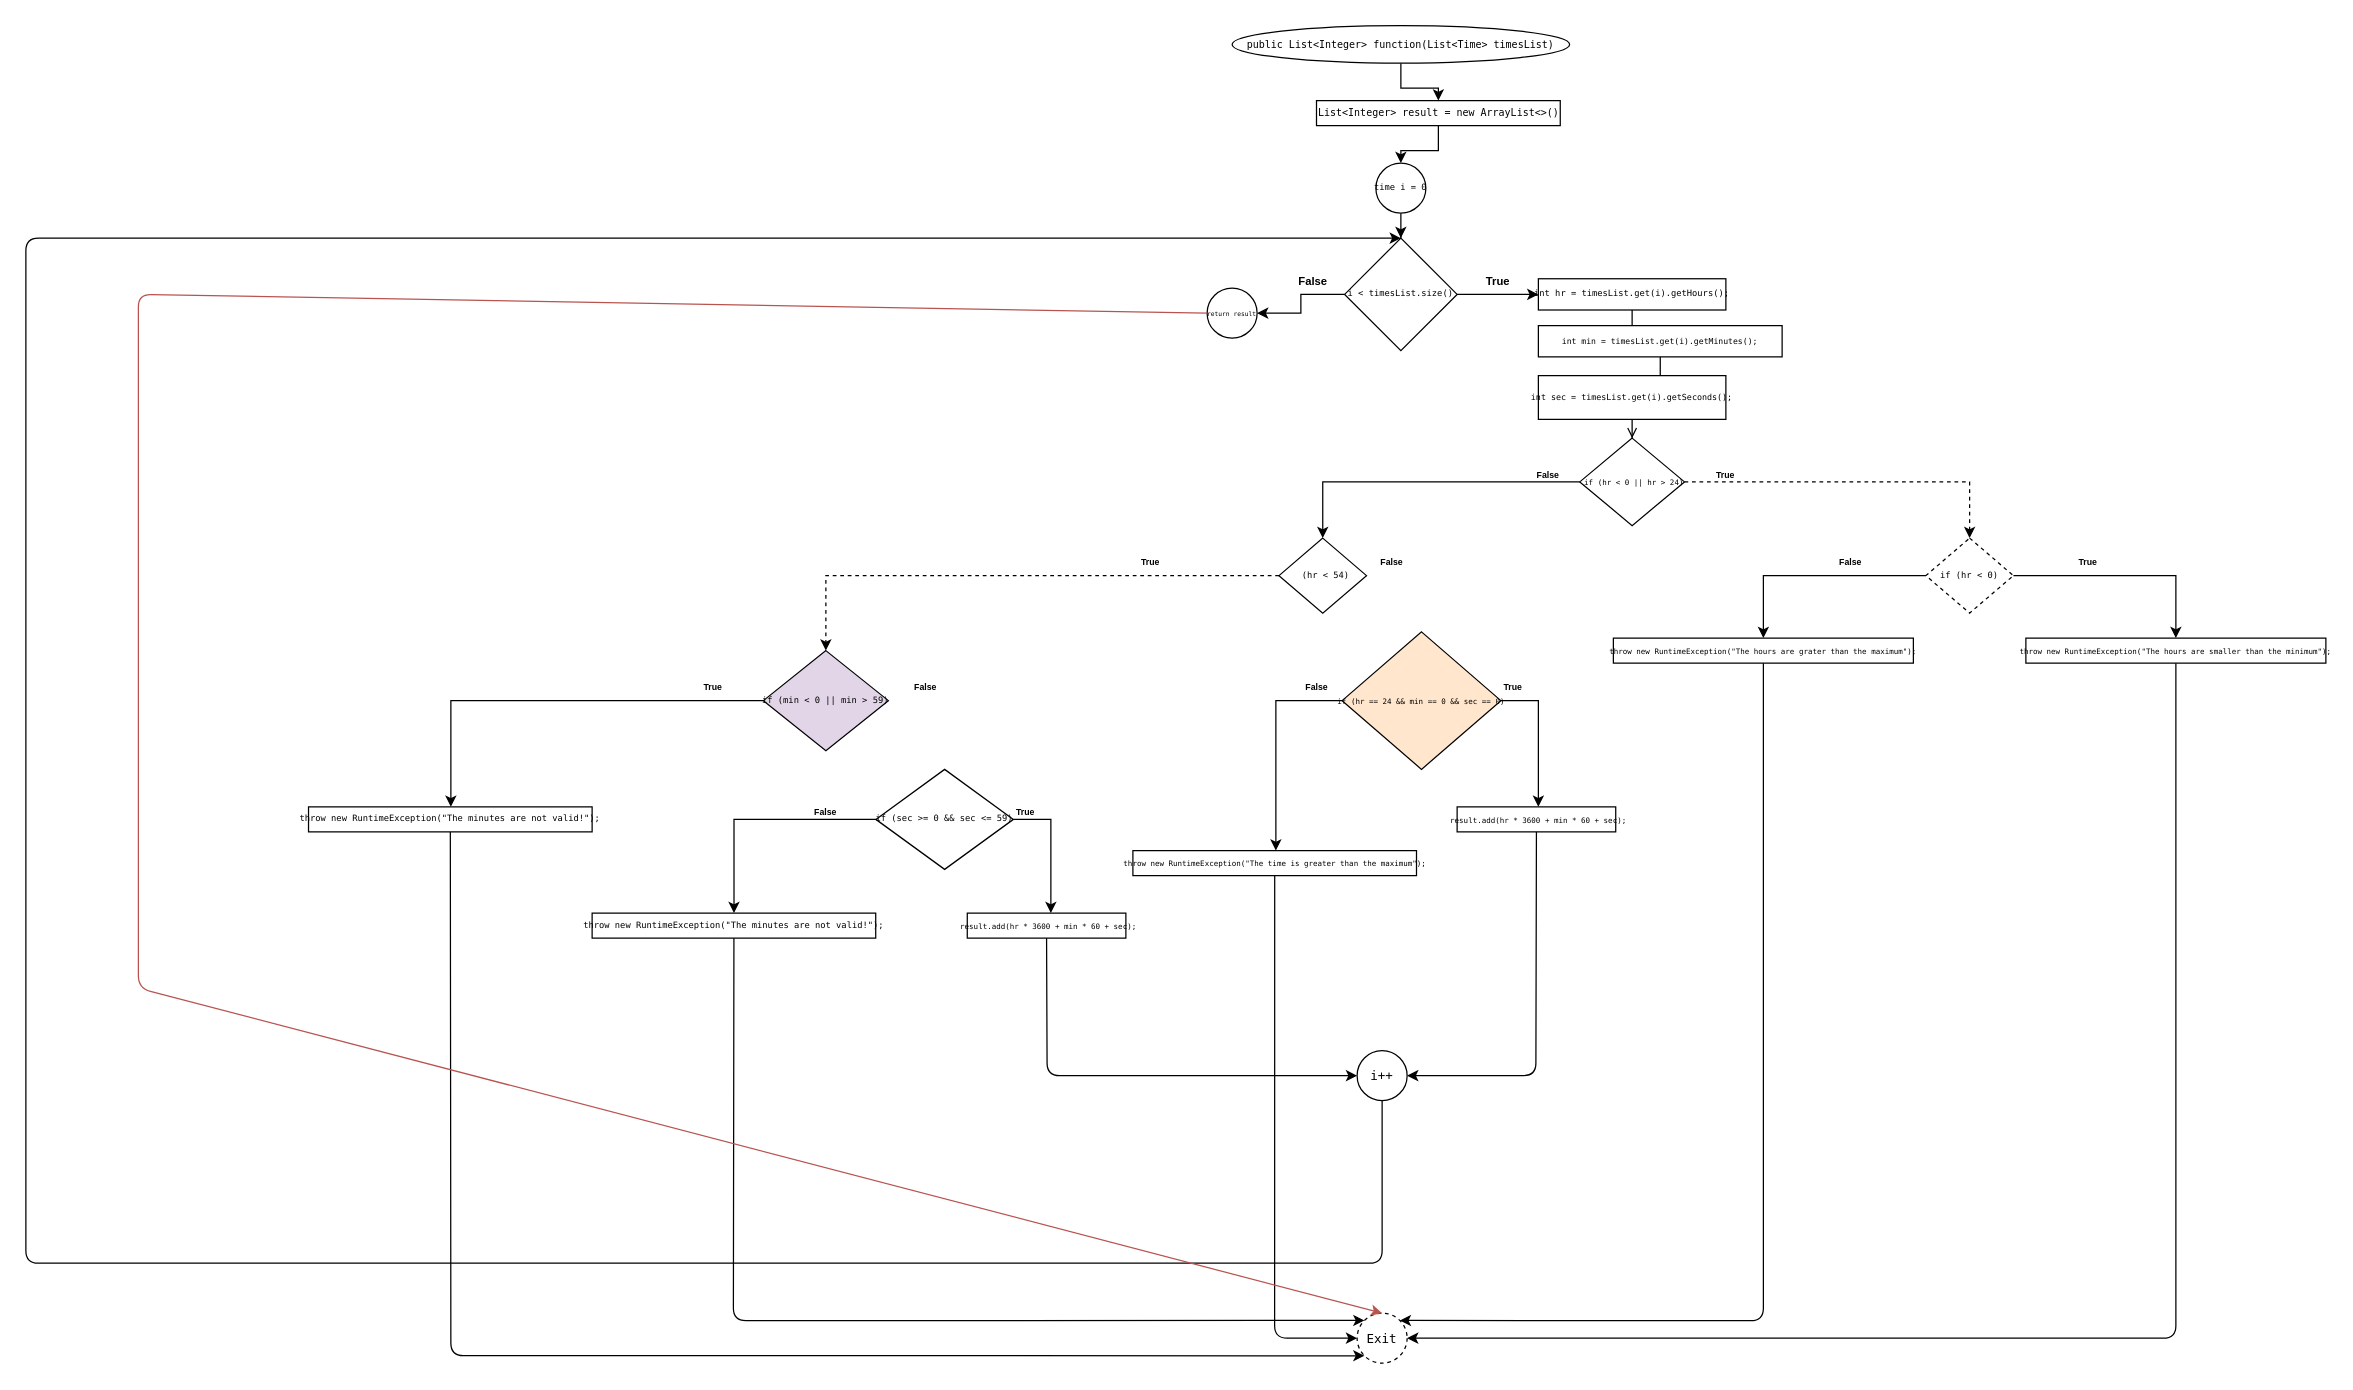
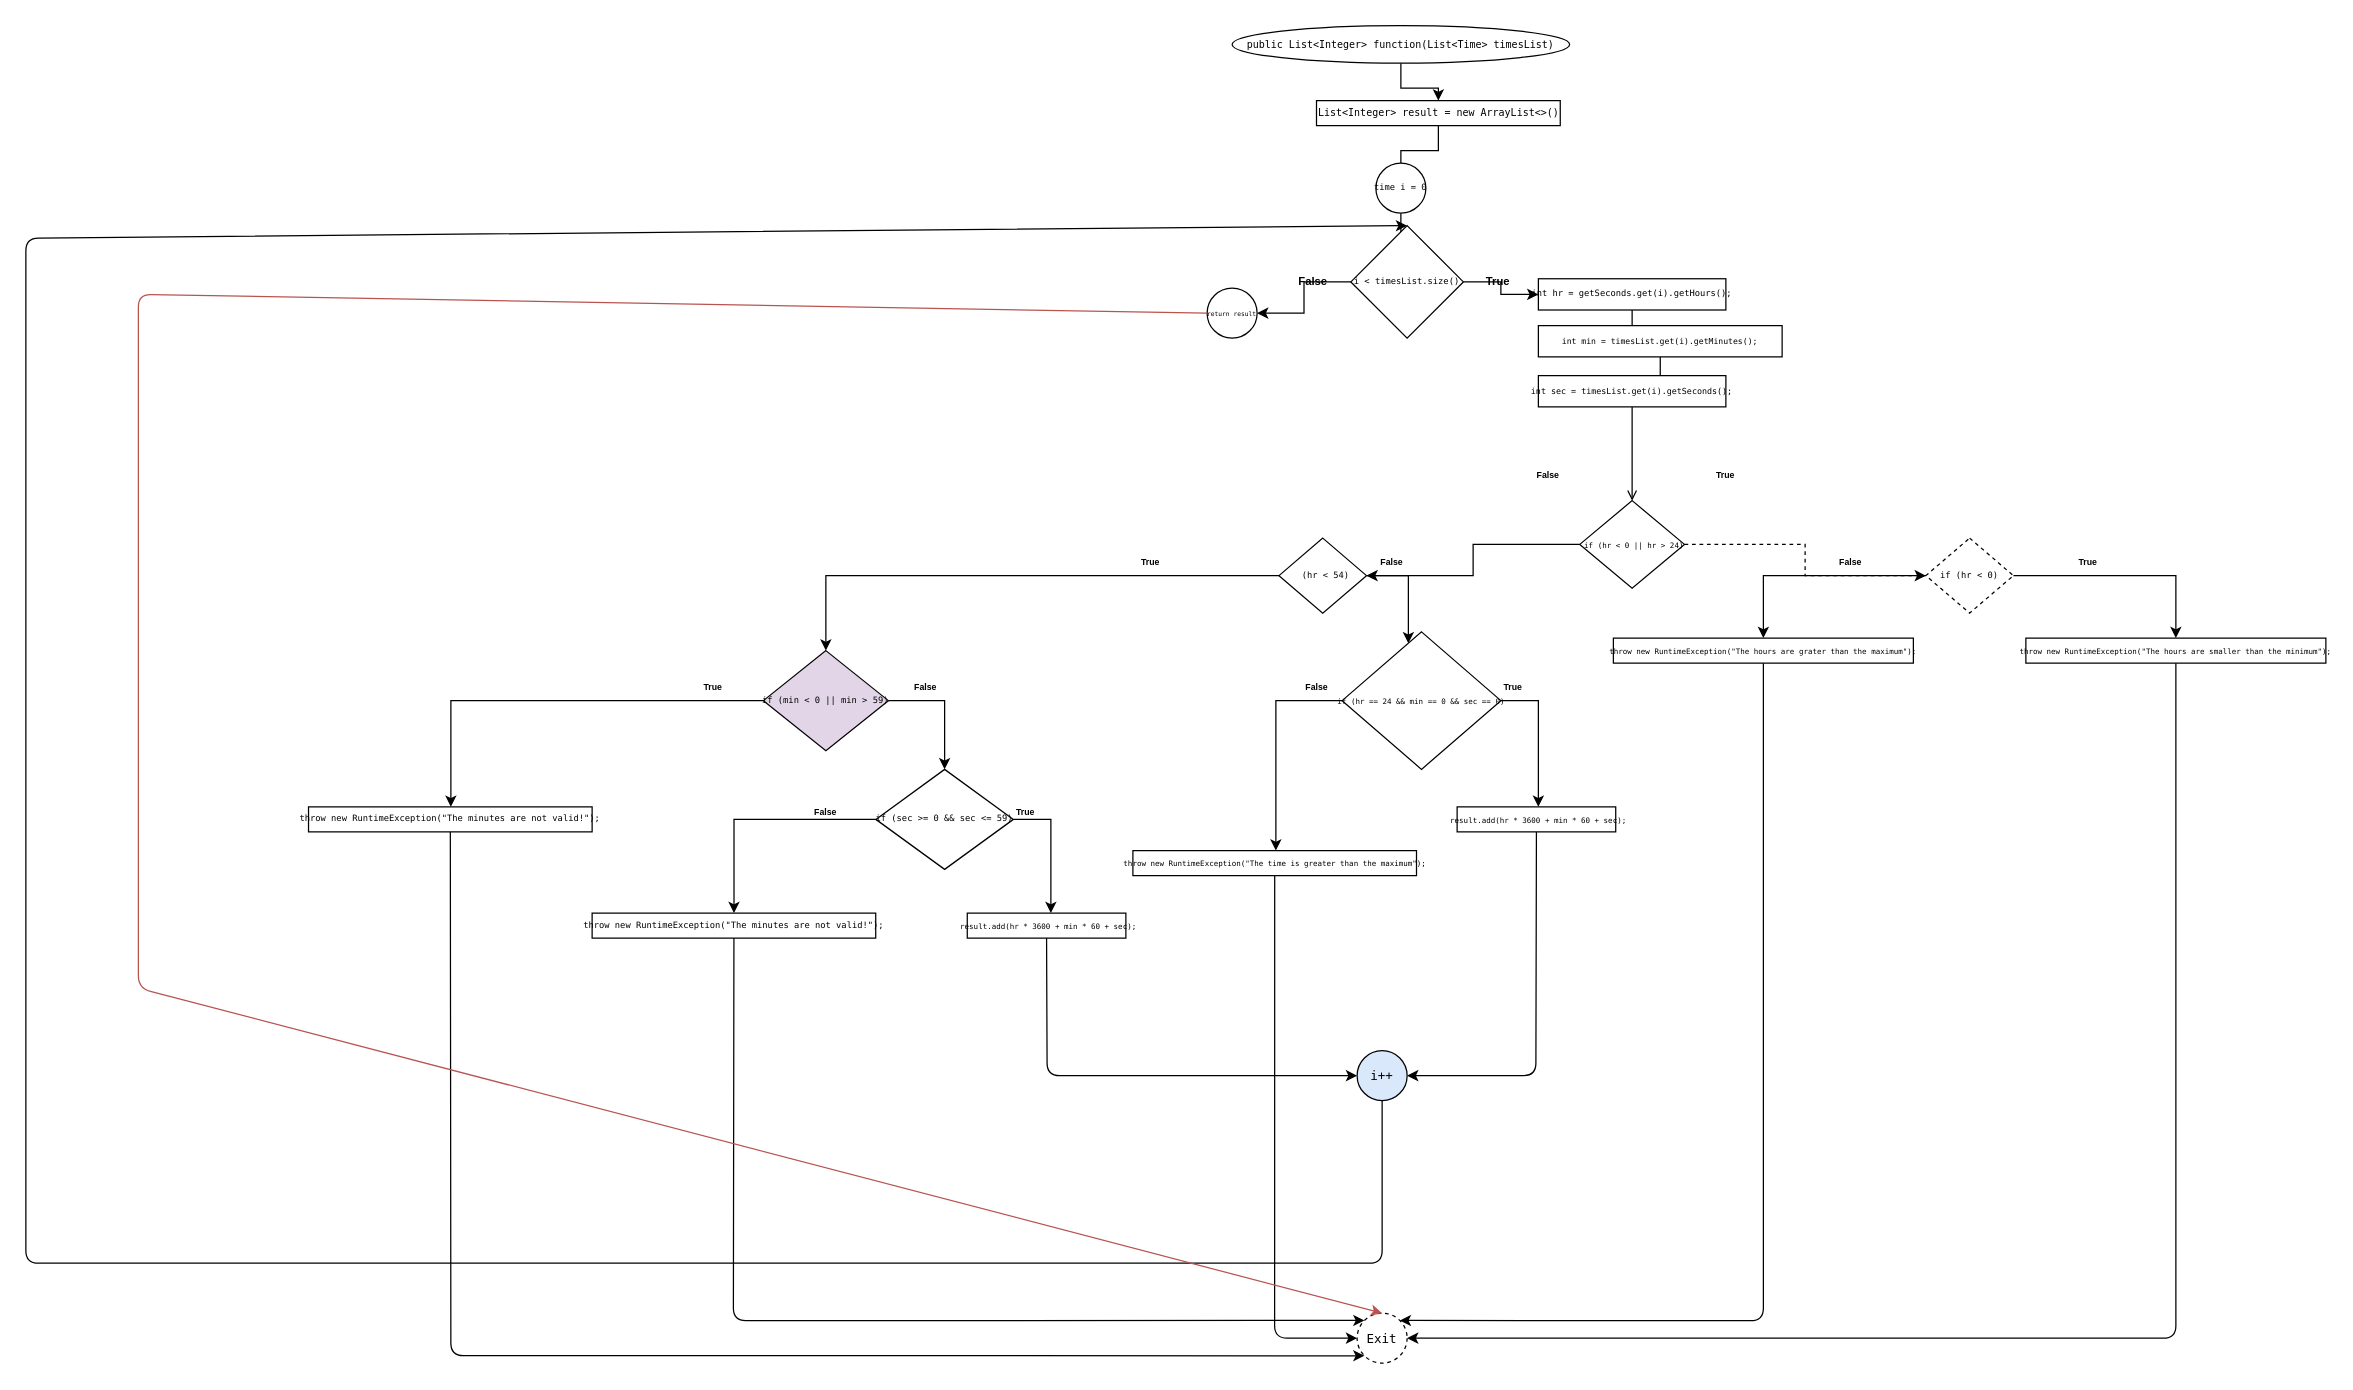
(1402, 151) -> (1401, 153)
(1401, 294) -> (1407, 282)
(1632, 294) -> (1632, 294)
(1632, 398) -> (1632, 391)
(1632, 482) -> (1632, 544)
(1019, 576) -> (1019, 576)
none -> (1408, 606)
(1421, 701) -> (1421, 701)
none -> (944, 703)
(1382, 1076) -> (1382, 1076)
